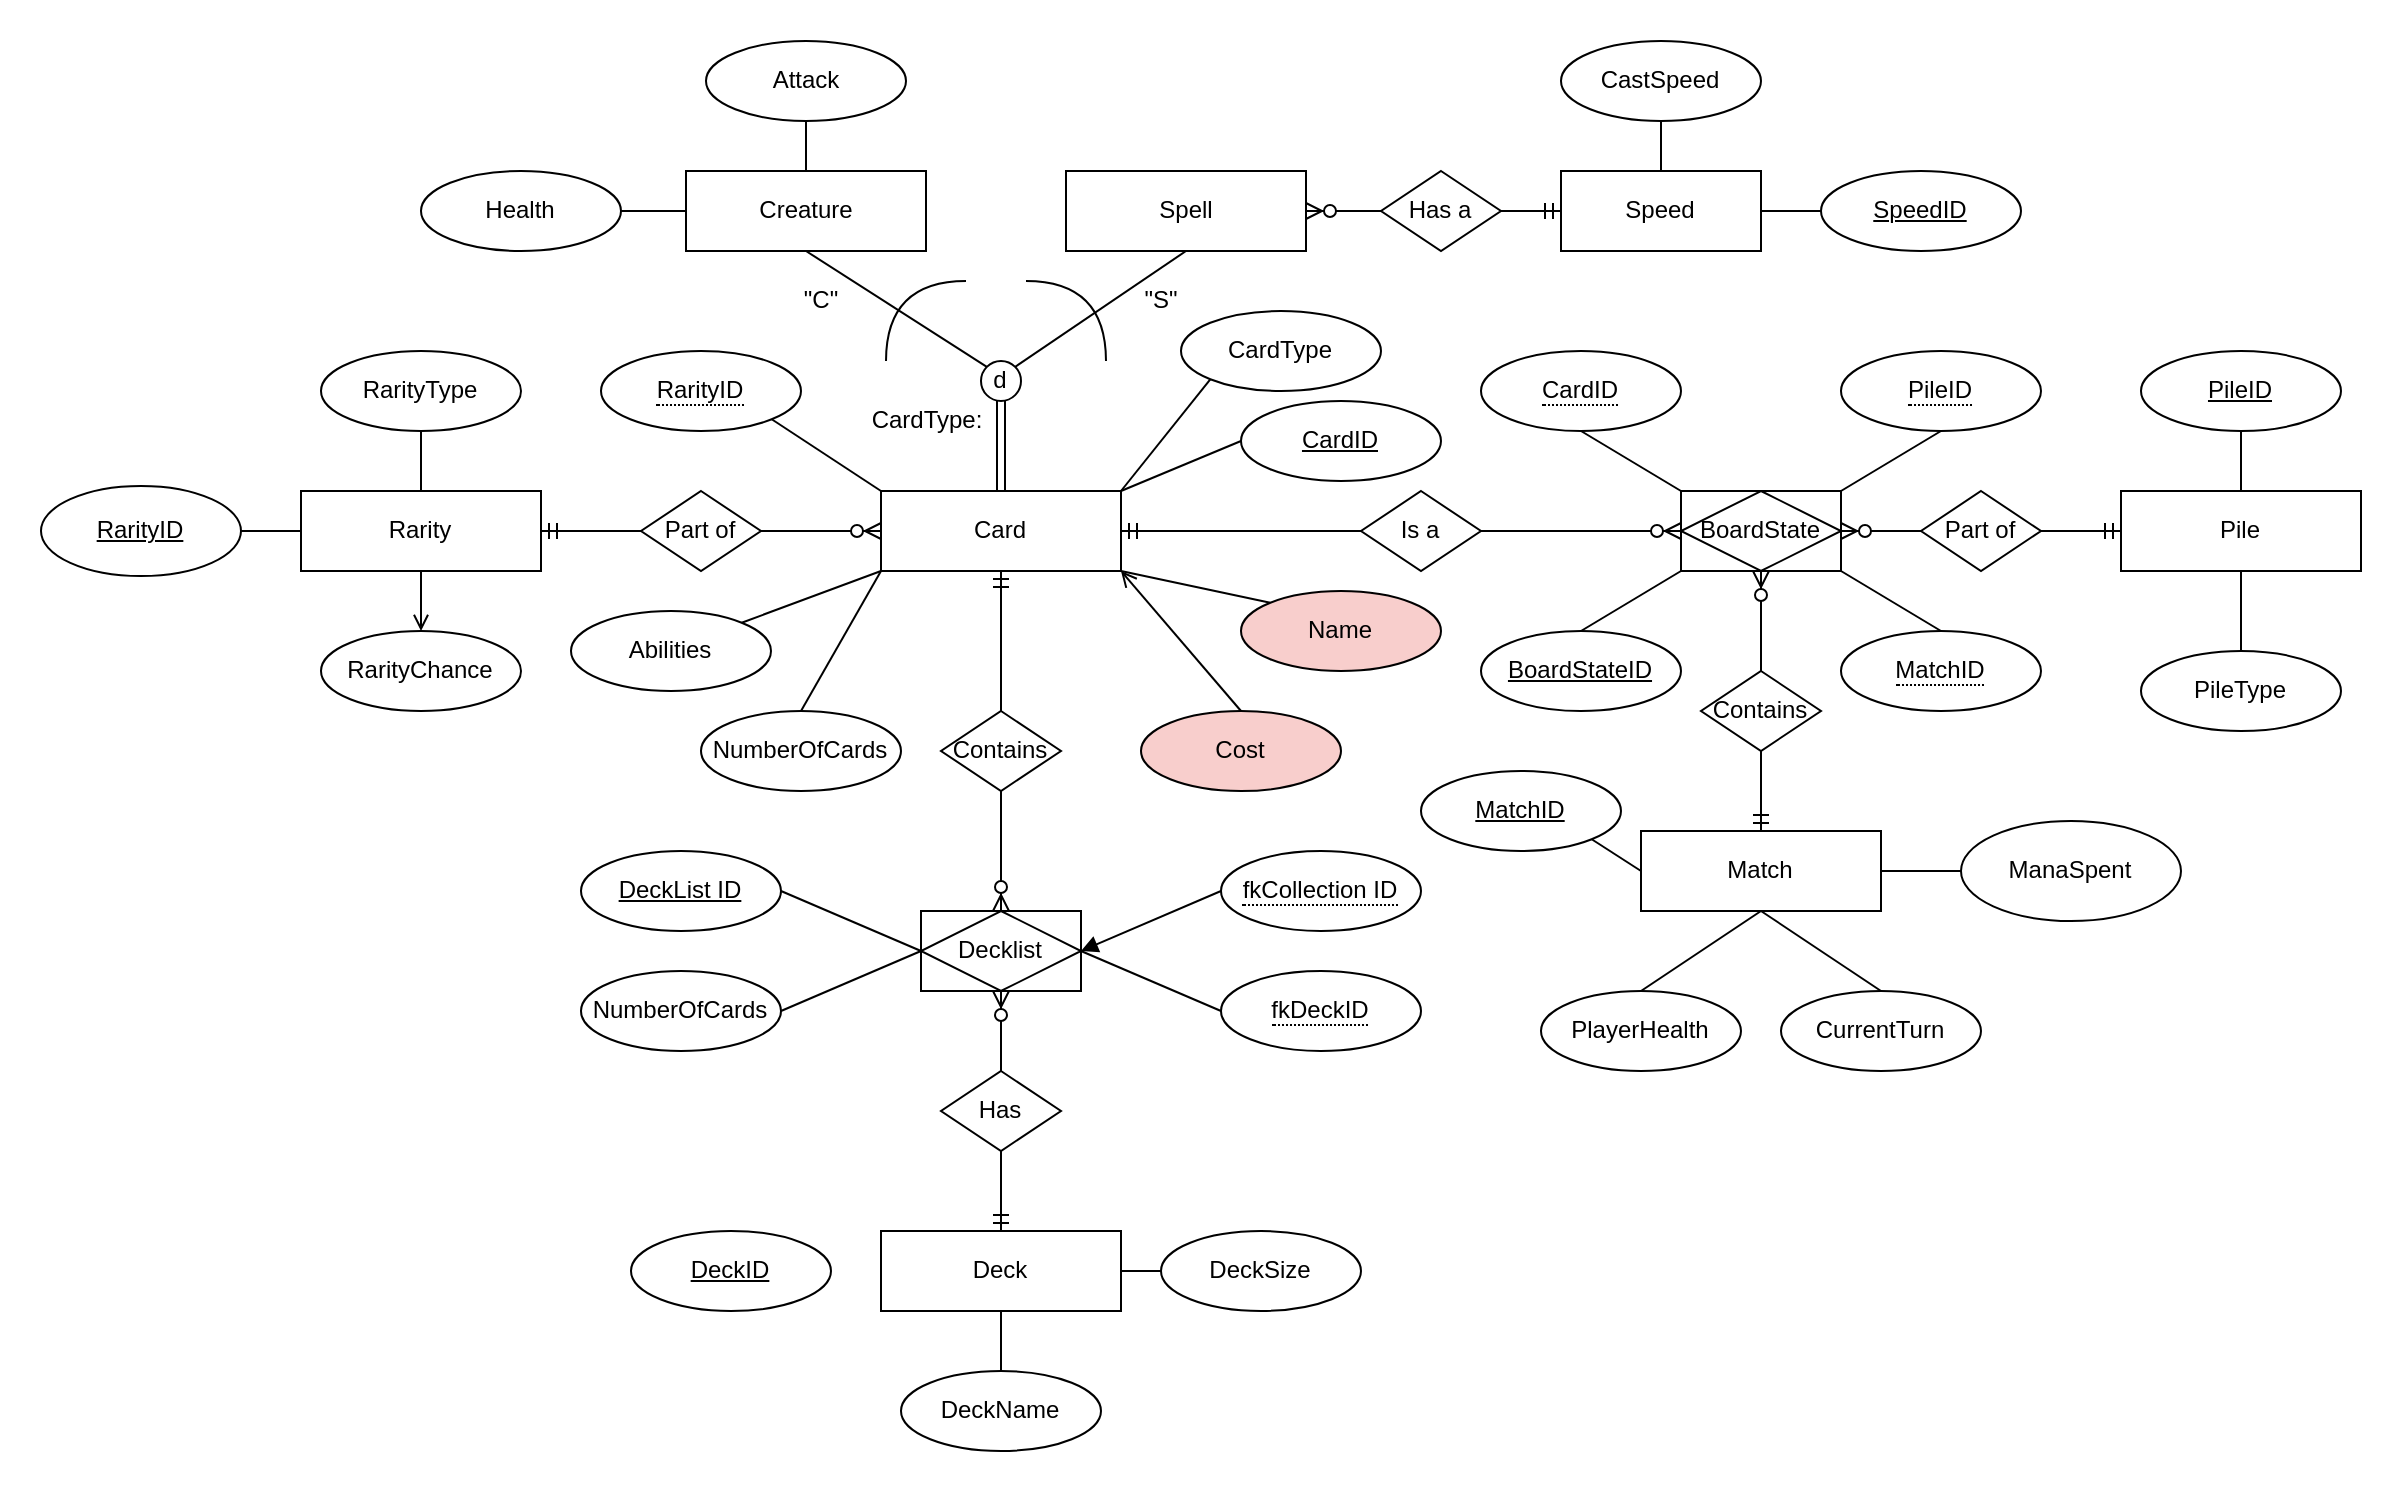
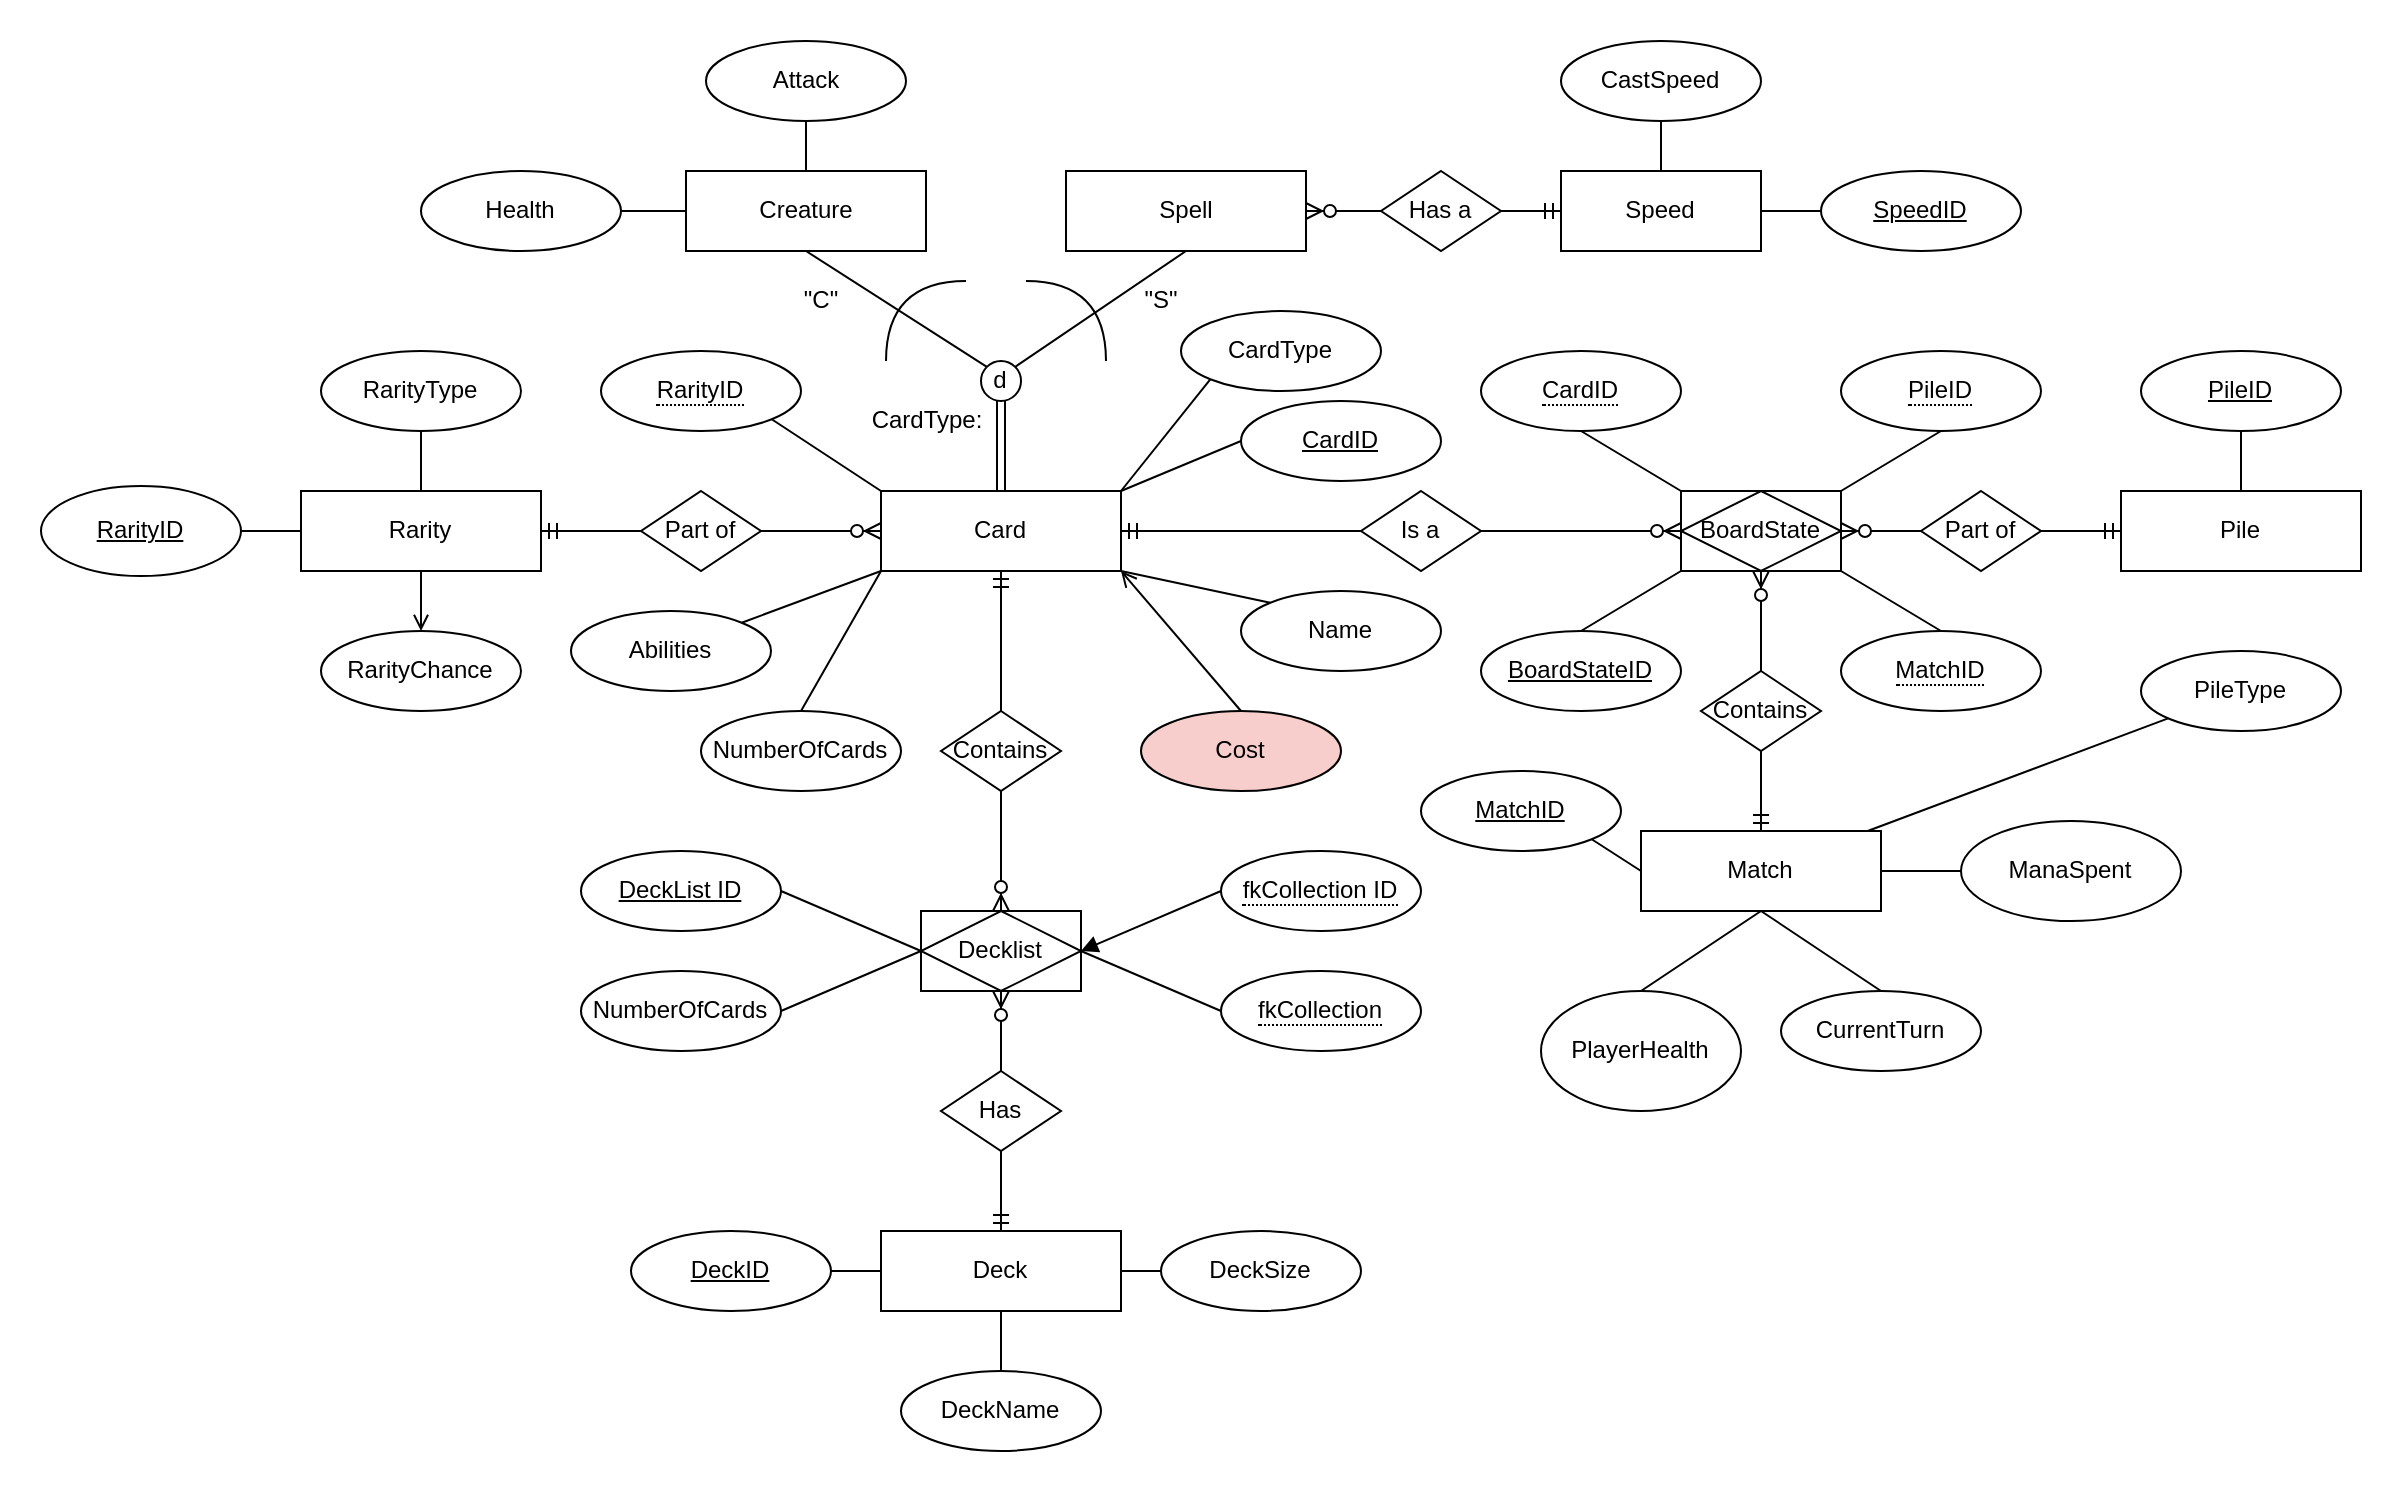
(2241, 611) -> (2018, 775)
(1341, 631) -> (1341, 631)
(1321, 1011) -> (1321, 1011)
(1641, 1031) -> (1641, 1051)
none -> (856, 1271)
